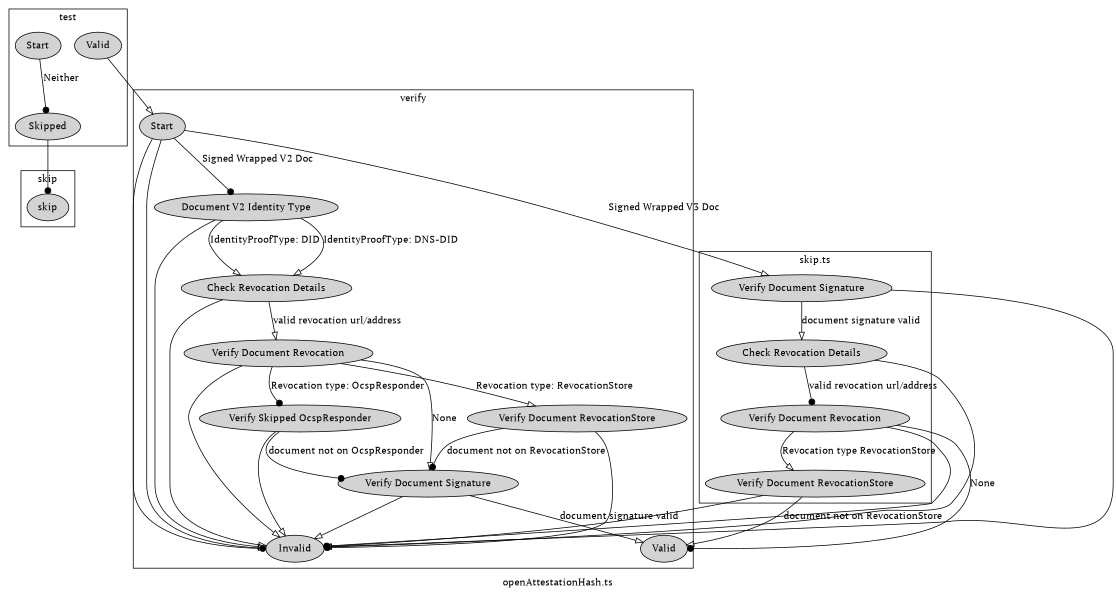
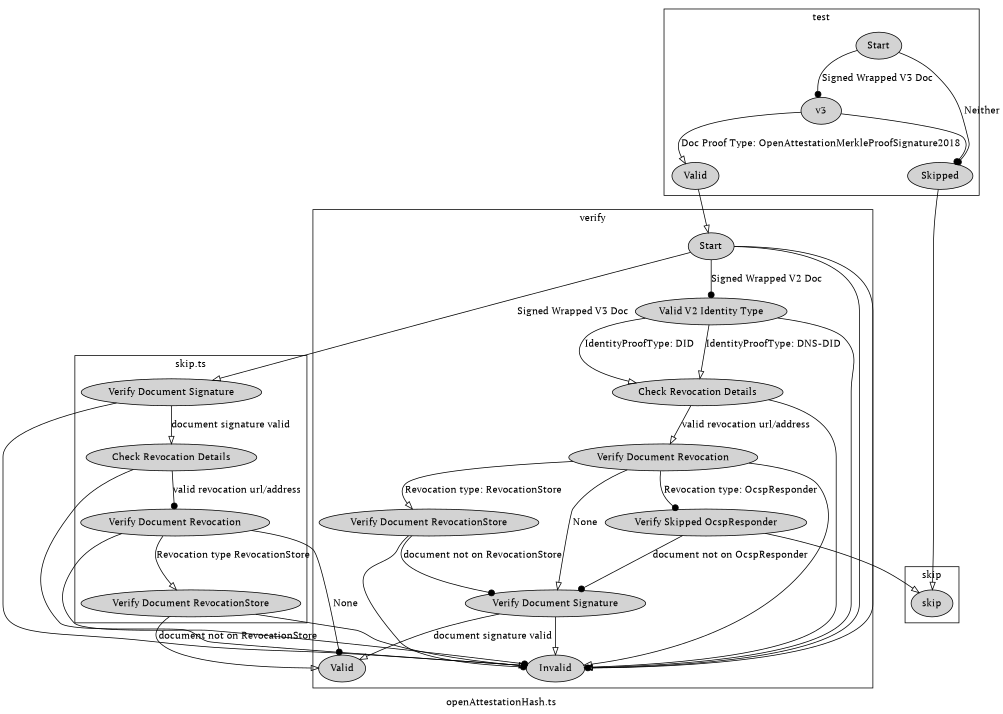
none -> (821, 111)
(48, 164) -> (934, 386)
(246, 207) -> (711, 311)
(259, 480) -> (842, 554)
